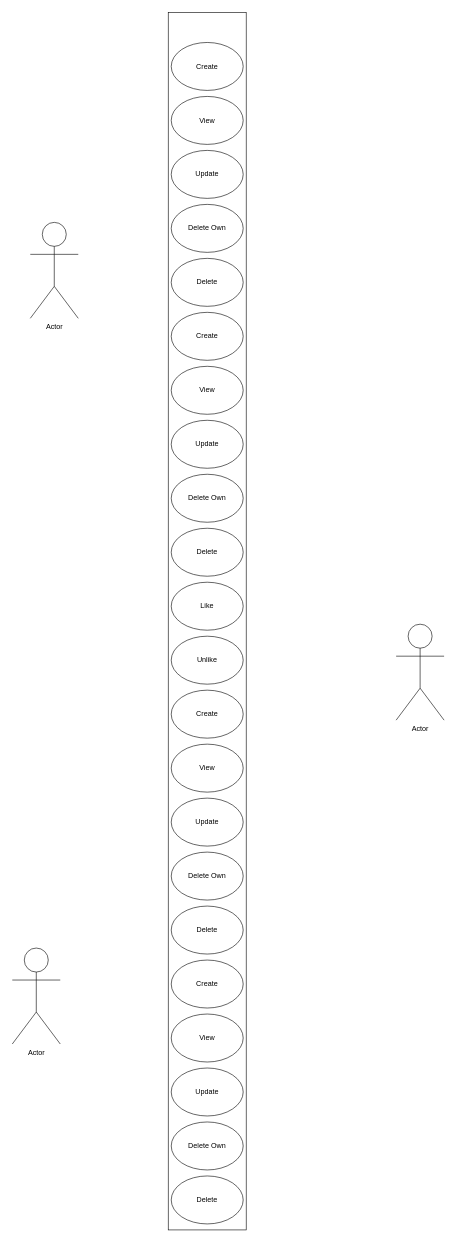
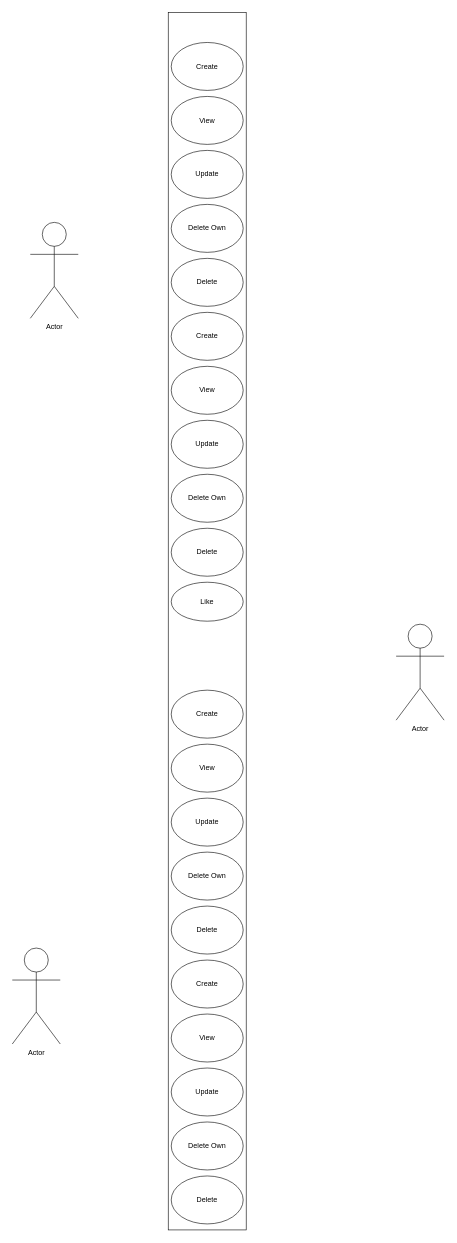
(207, 606) -> (207, 602)
(207, 660) -> none
